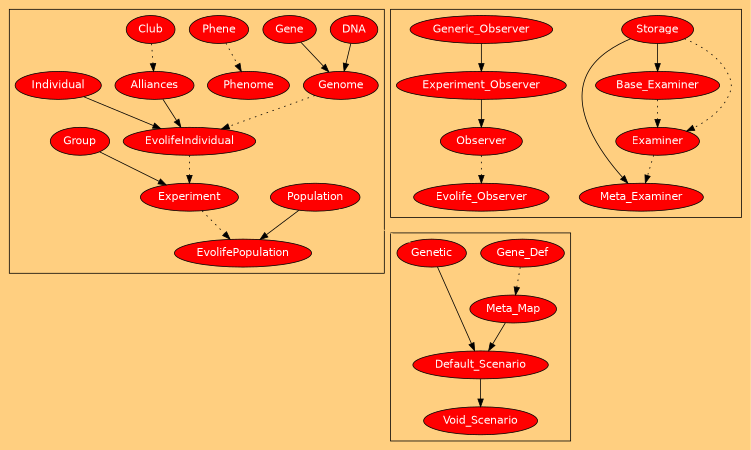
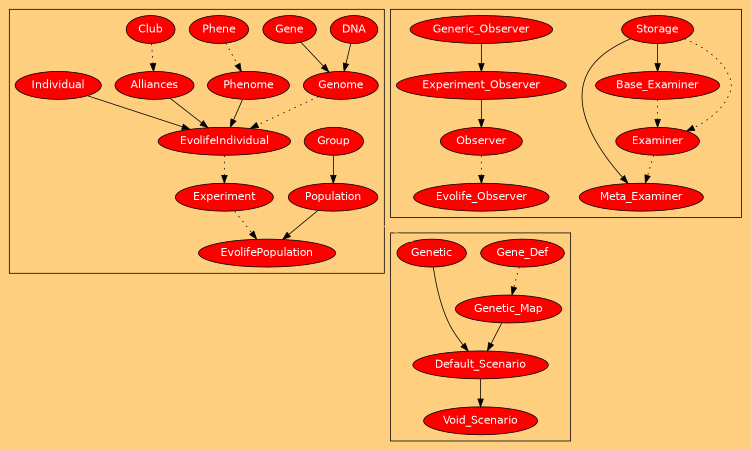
none -> (238, 110)
(129, 167) -> (334, 165)
(513, 309) -> (509, 309)
